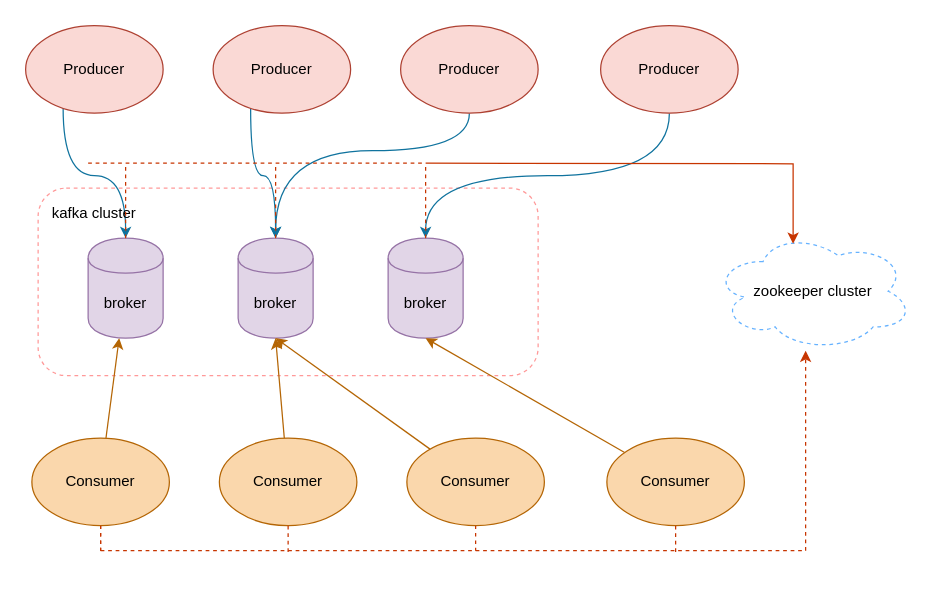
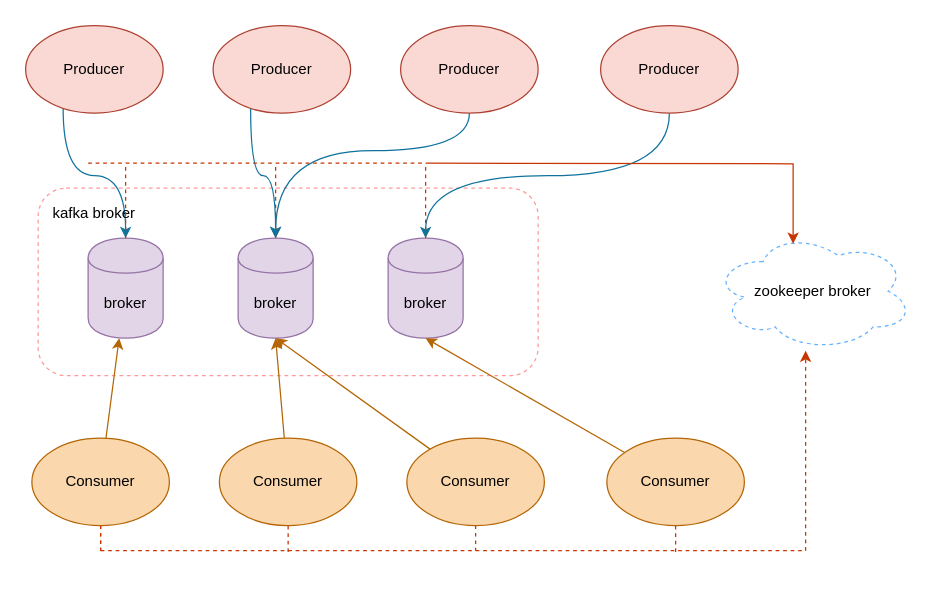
(94, 213) -> (94, 213)
(813, 292) -> (813, 292)
